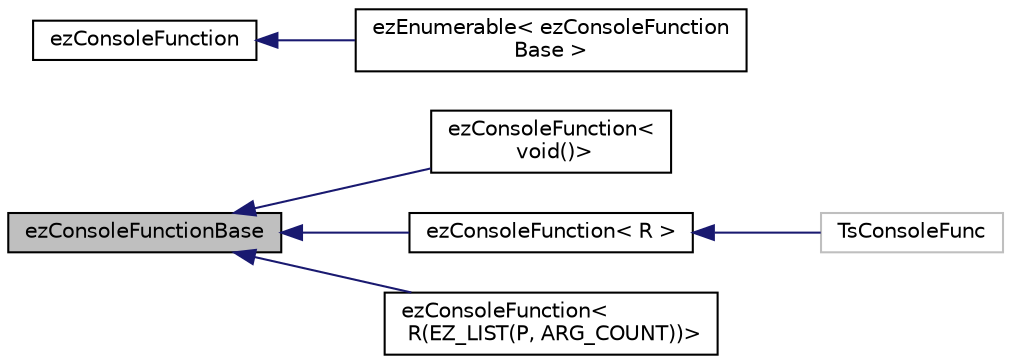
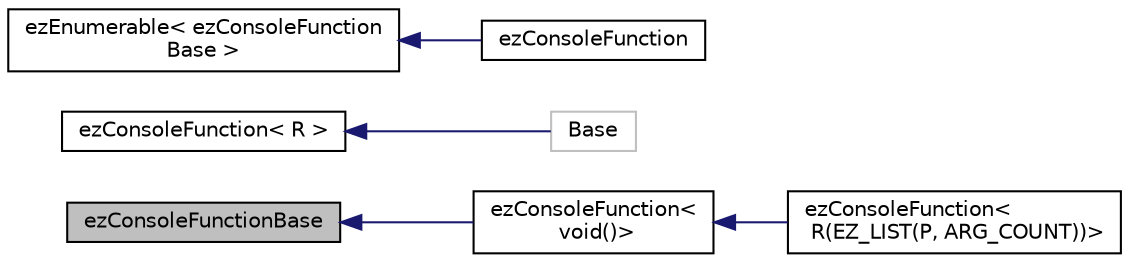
(316, 40) -> (451, 40)
(356, 233) -> none
(912, 233) -> (594, 131)
(333, 275) -> (761, 222)
